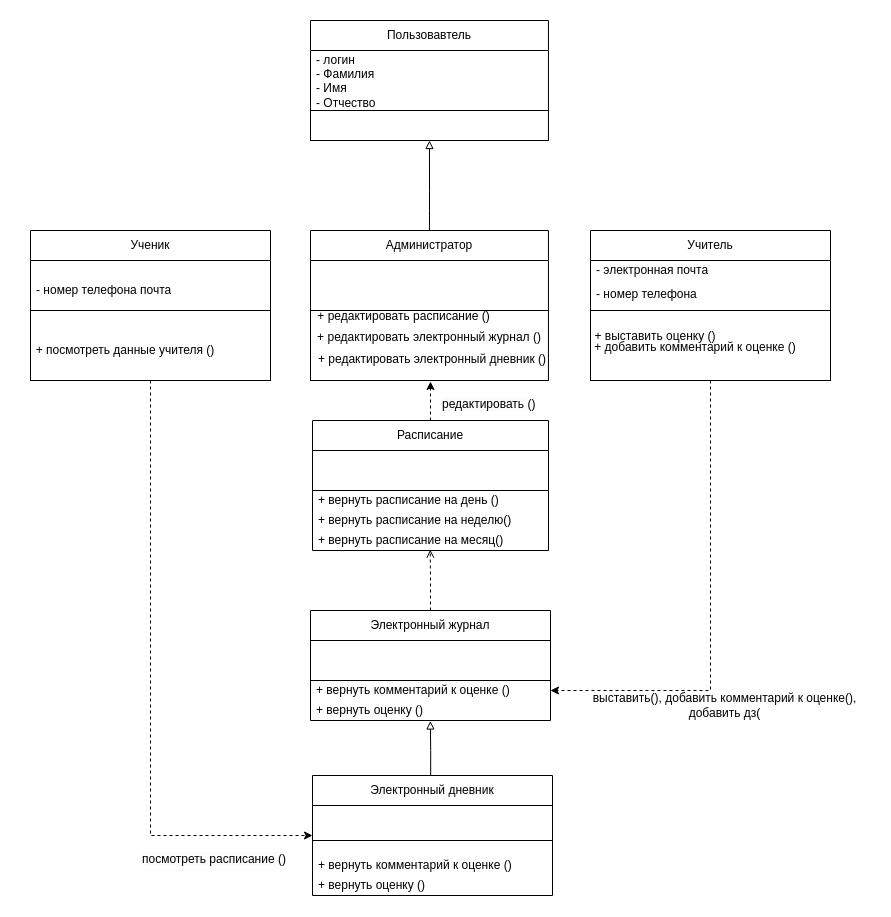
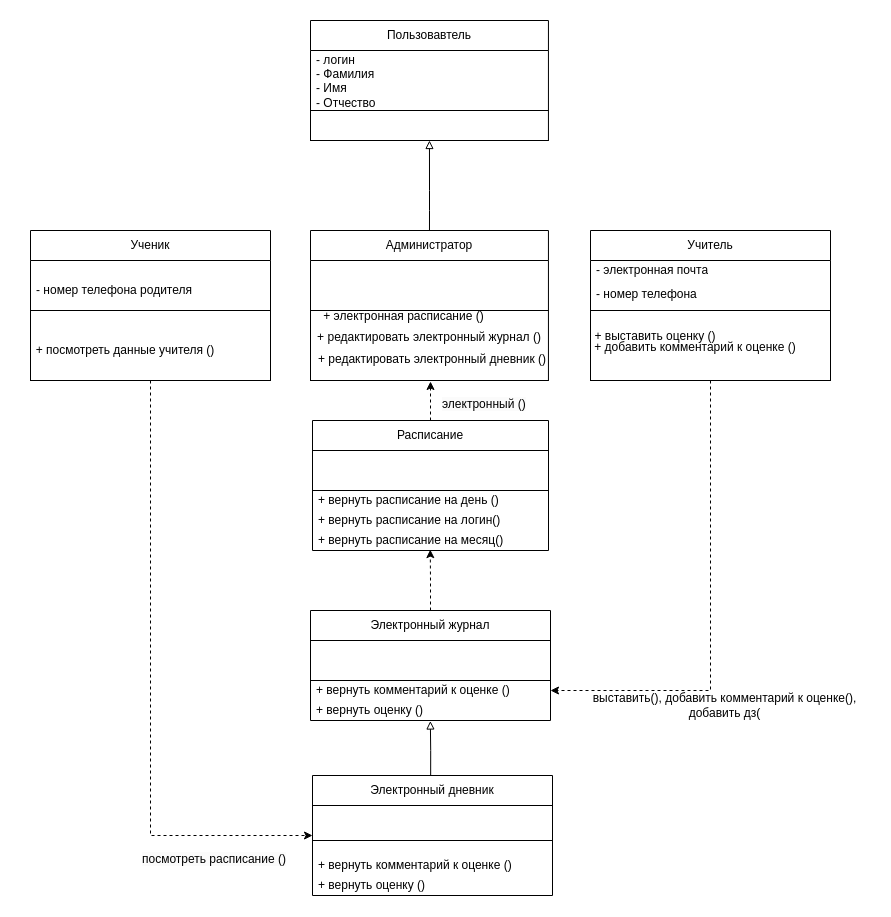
(106, 291) -> (116, 291)
(404, 317) -> (404, 317)
(495, 405) -> (488, 405)
(420, 521) -> (416, 521)
(430, 556) -> (430, 558)
